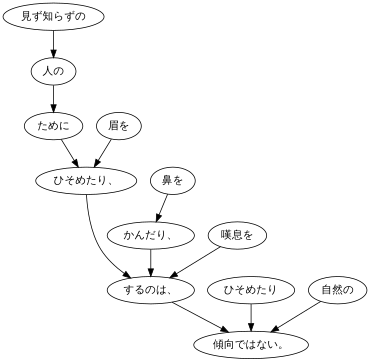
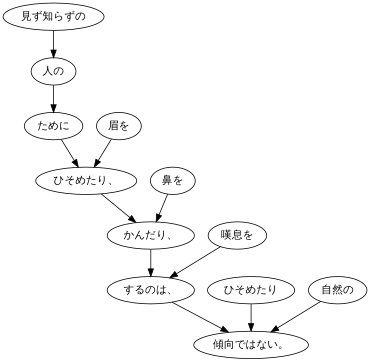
(96, 239) -> (116, 206)
